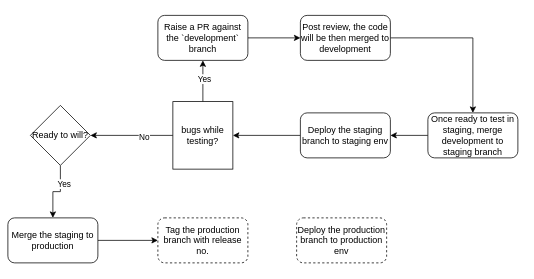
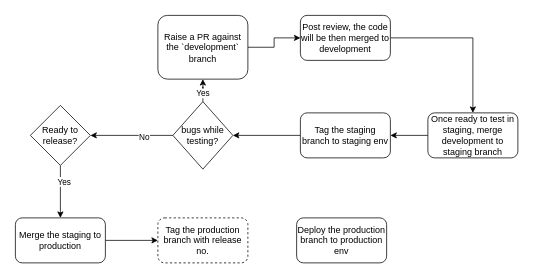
(203, 38) -> (203, 47)
(60, 135) -> (60, 135)
(203, 135) -> (203, 135)
(345, 135) -> (345, 135)
(53, 240) -> (60, 240)
(342, 240) -> (342, 240)
